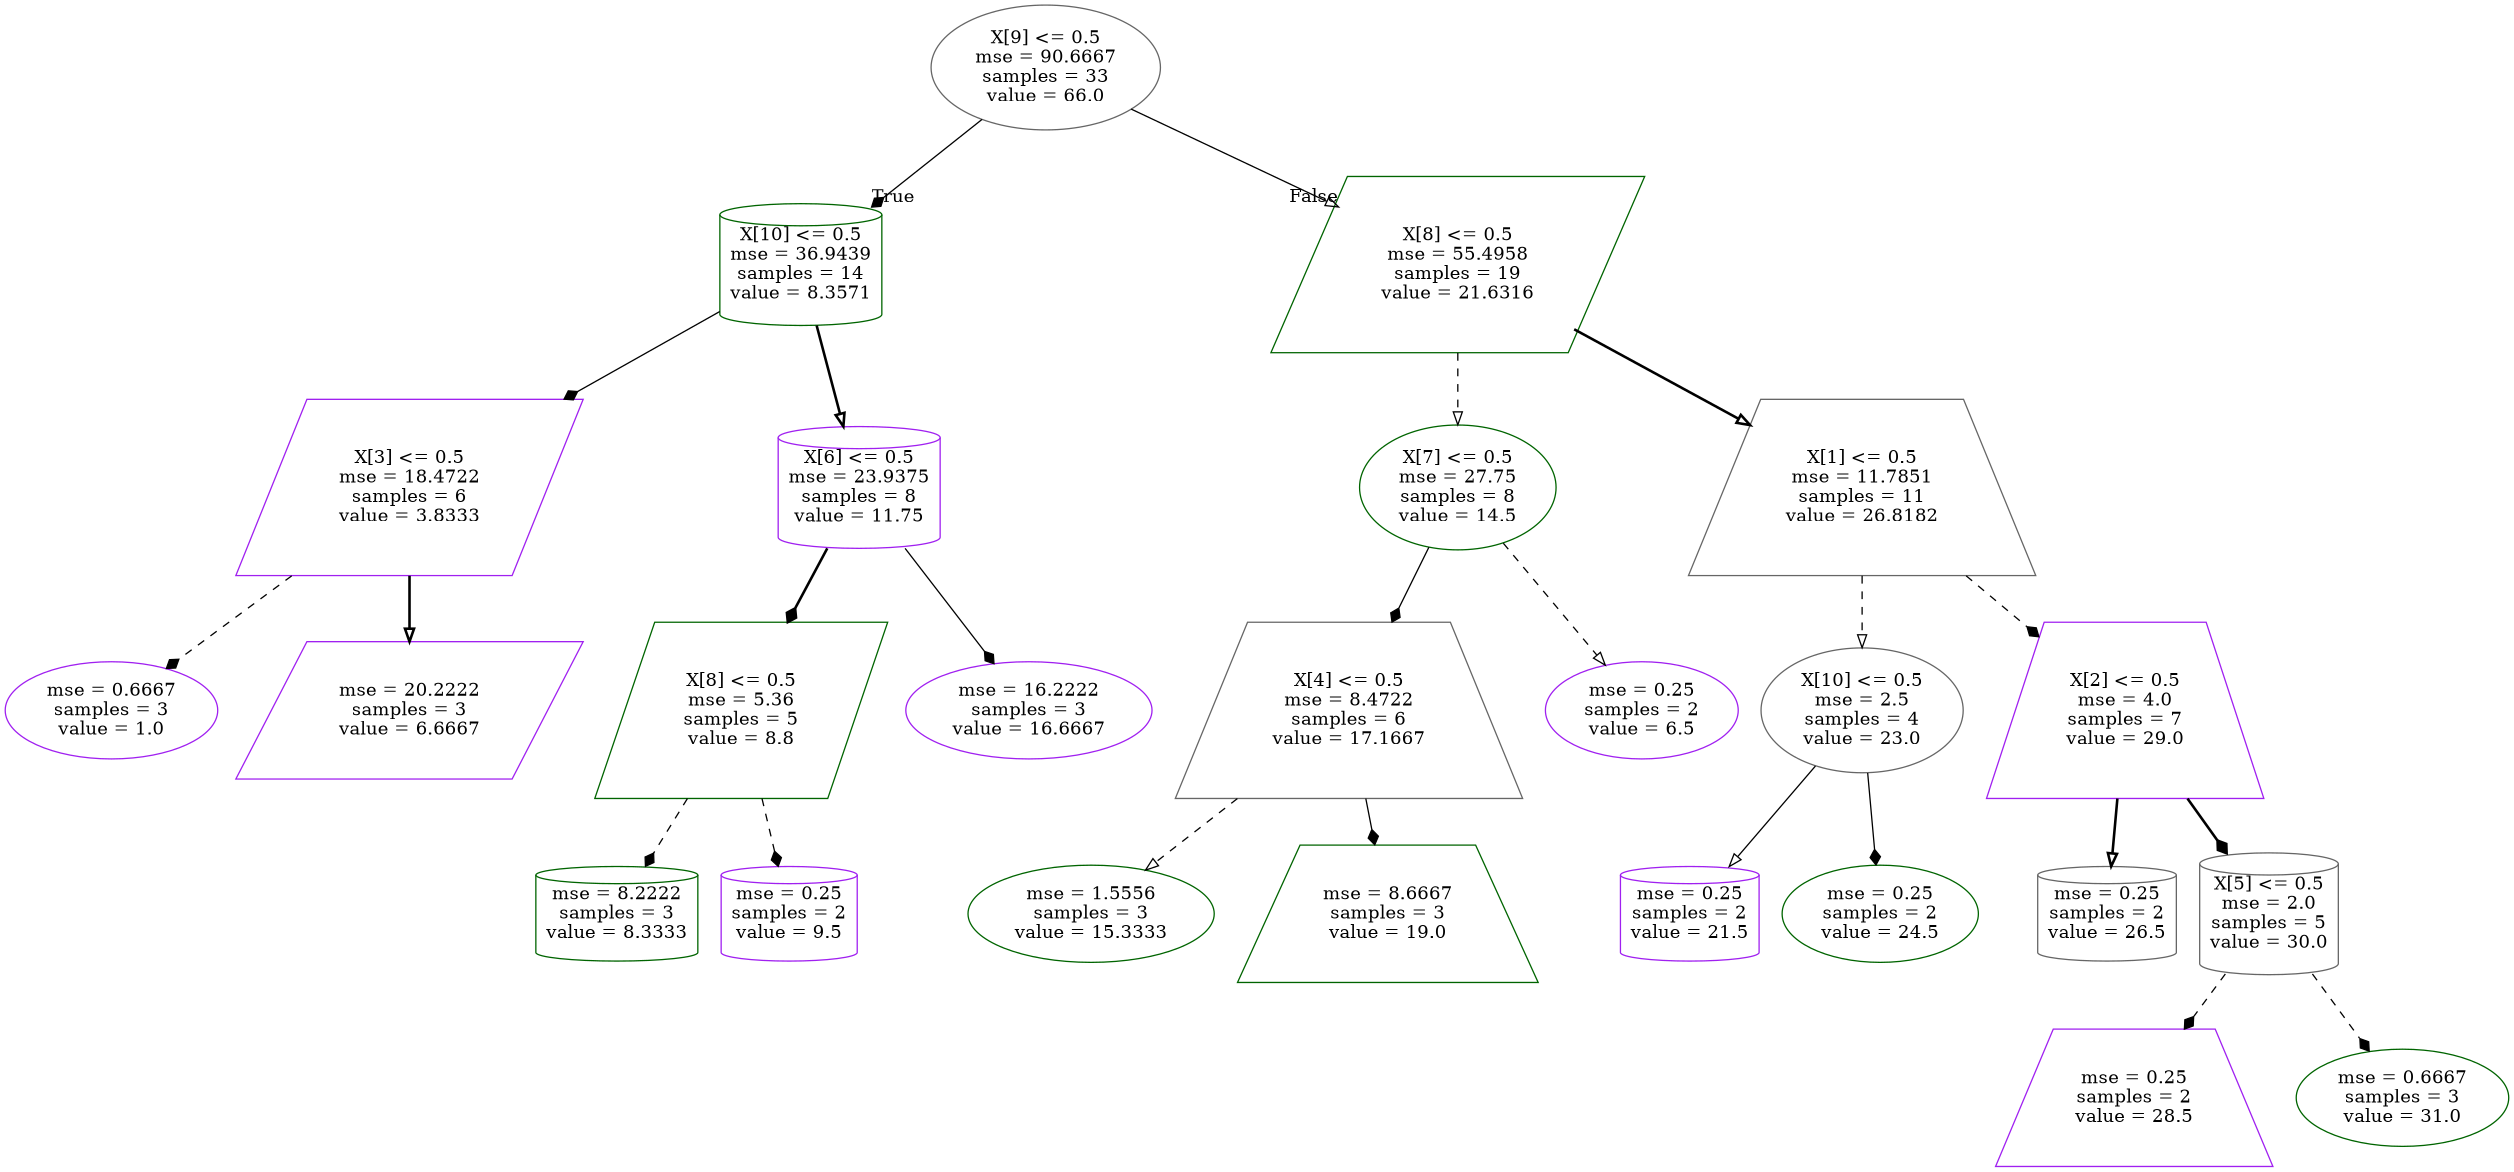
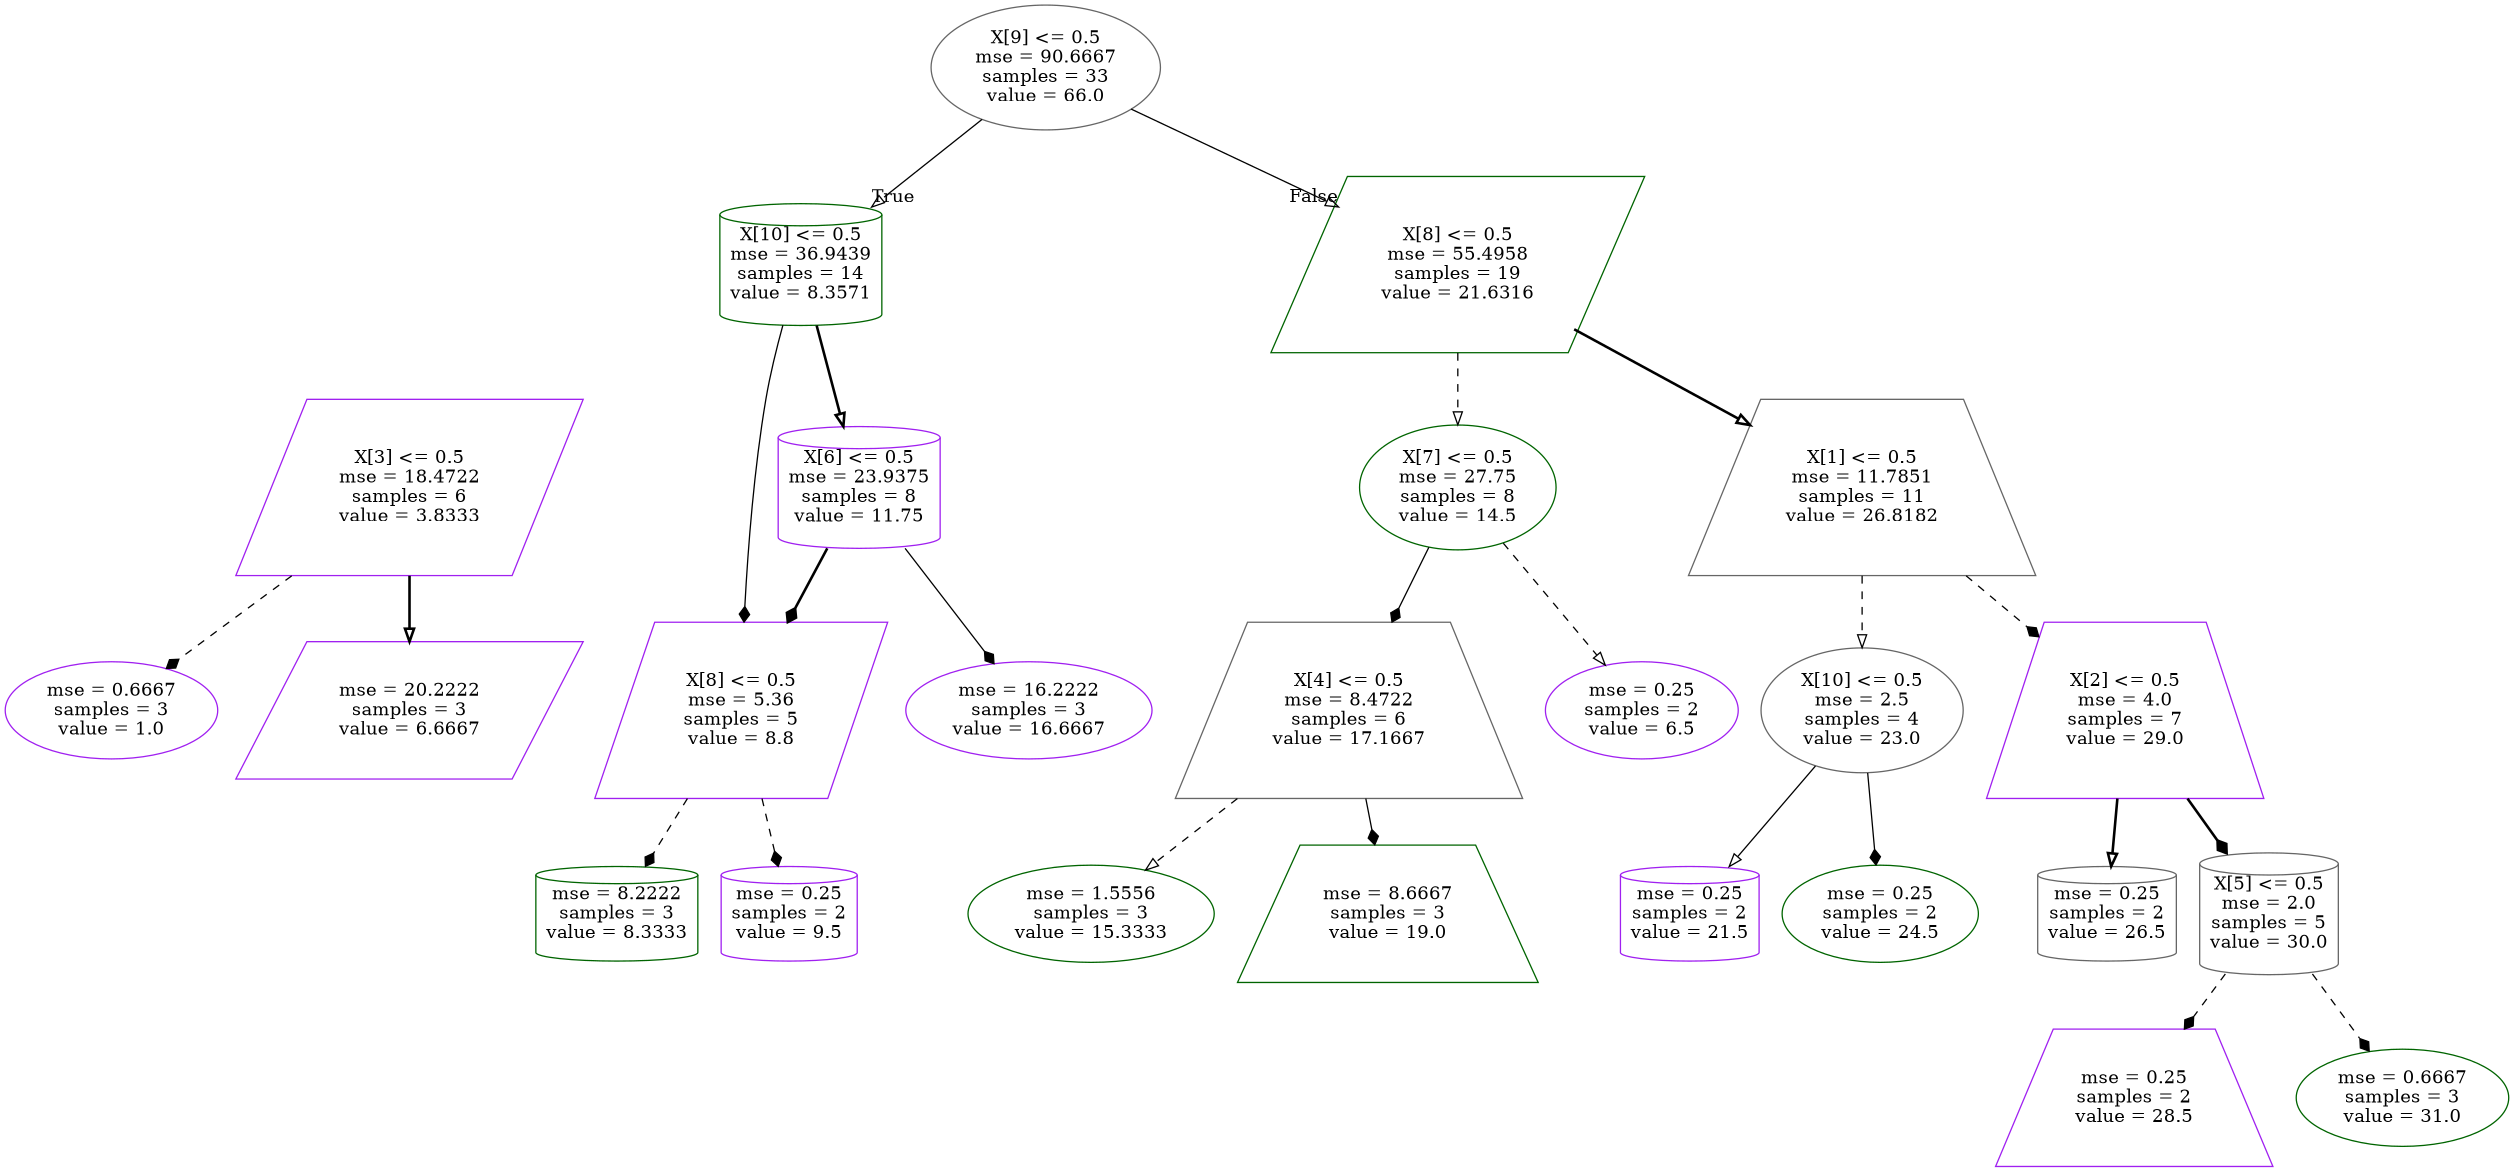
(933, 158) -> (933, 158)
(649, 351) -> (757, 465)
(741, 710) -> (741, 710)
